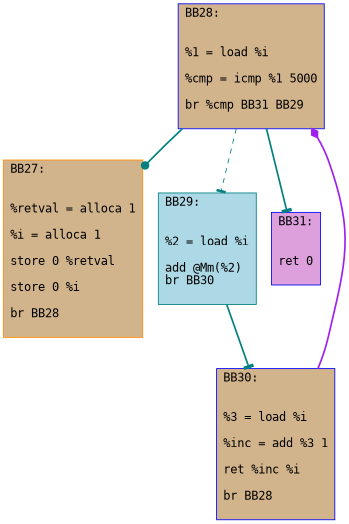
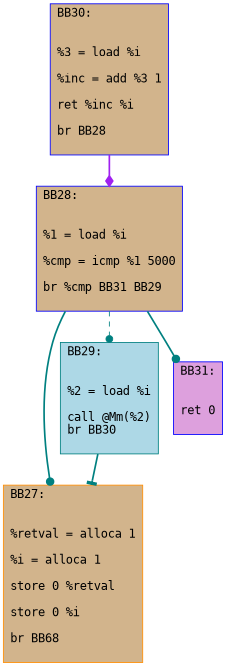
(229, 159) -> (109, 323)
(276, 168) -> (161, 334)
(204, 268) -> (109, 418)
(35, 314) -> (35, 639)
(237, 334) -> (95, 467)
